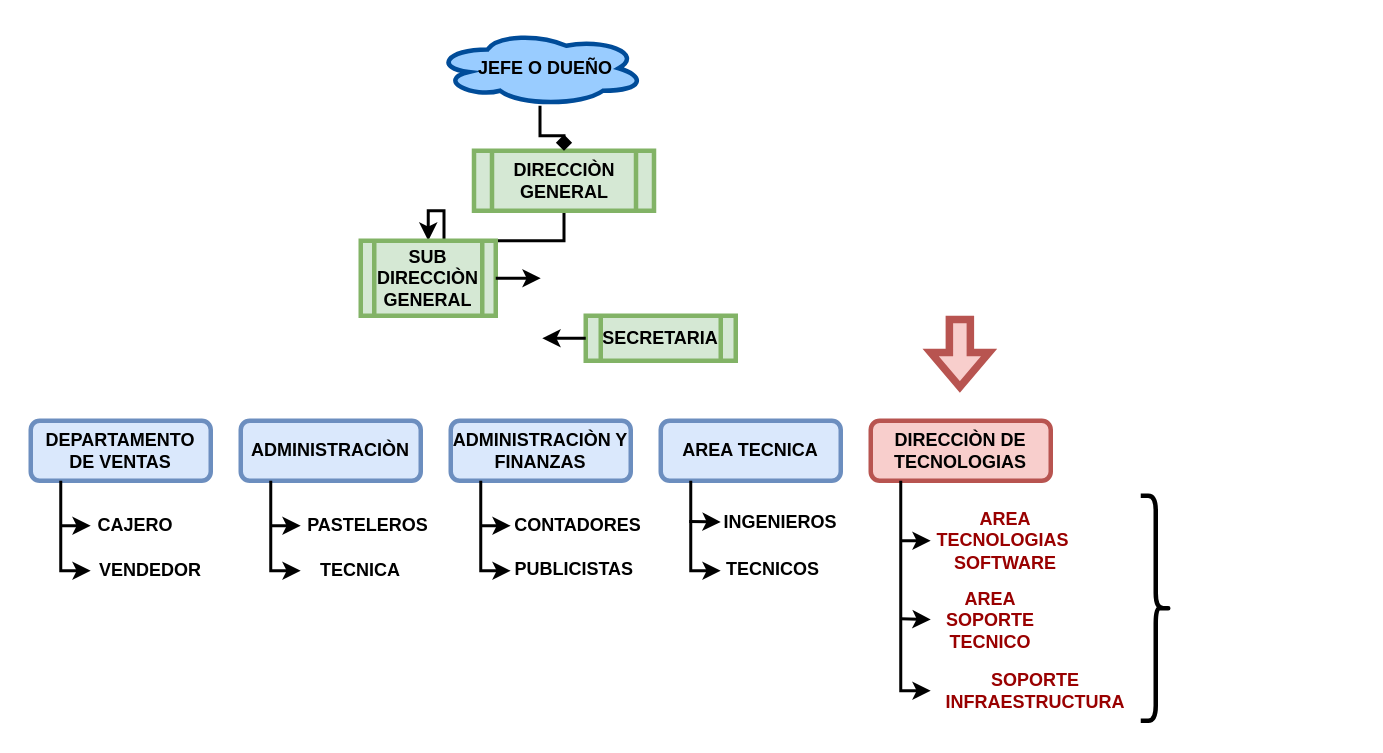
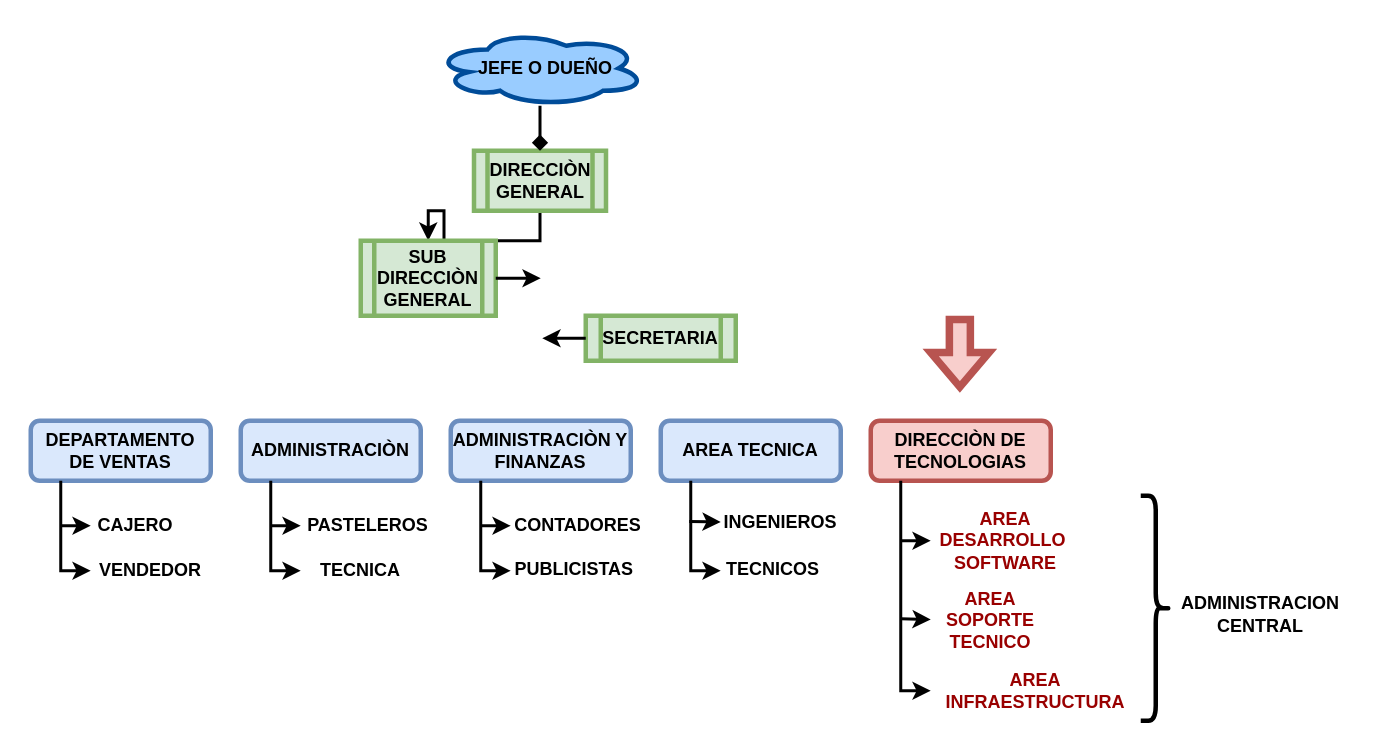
(564, 181) -> (540, 181)
(1006, 541) -> (1006, 541)
none -> (1261, 614)
(1036, 691) -> (1036, 691)
